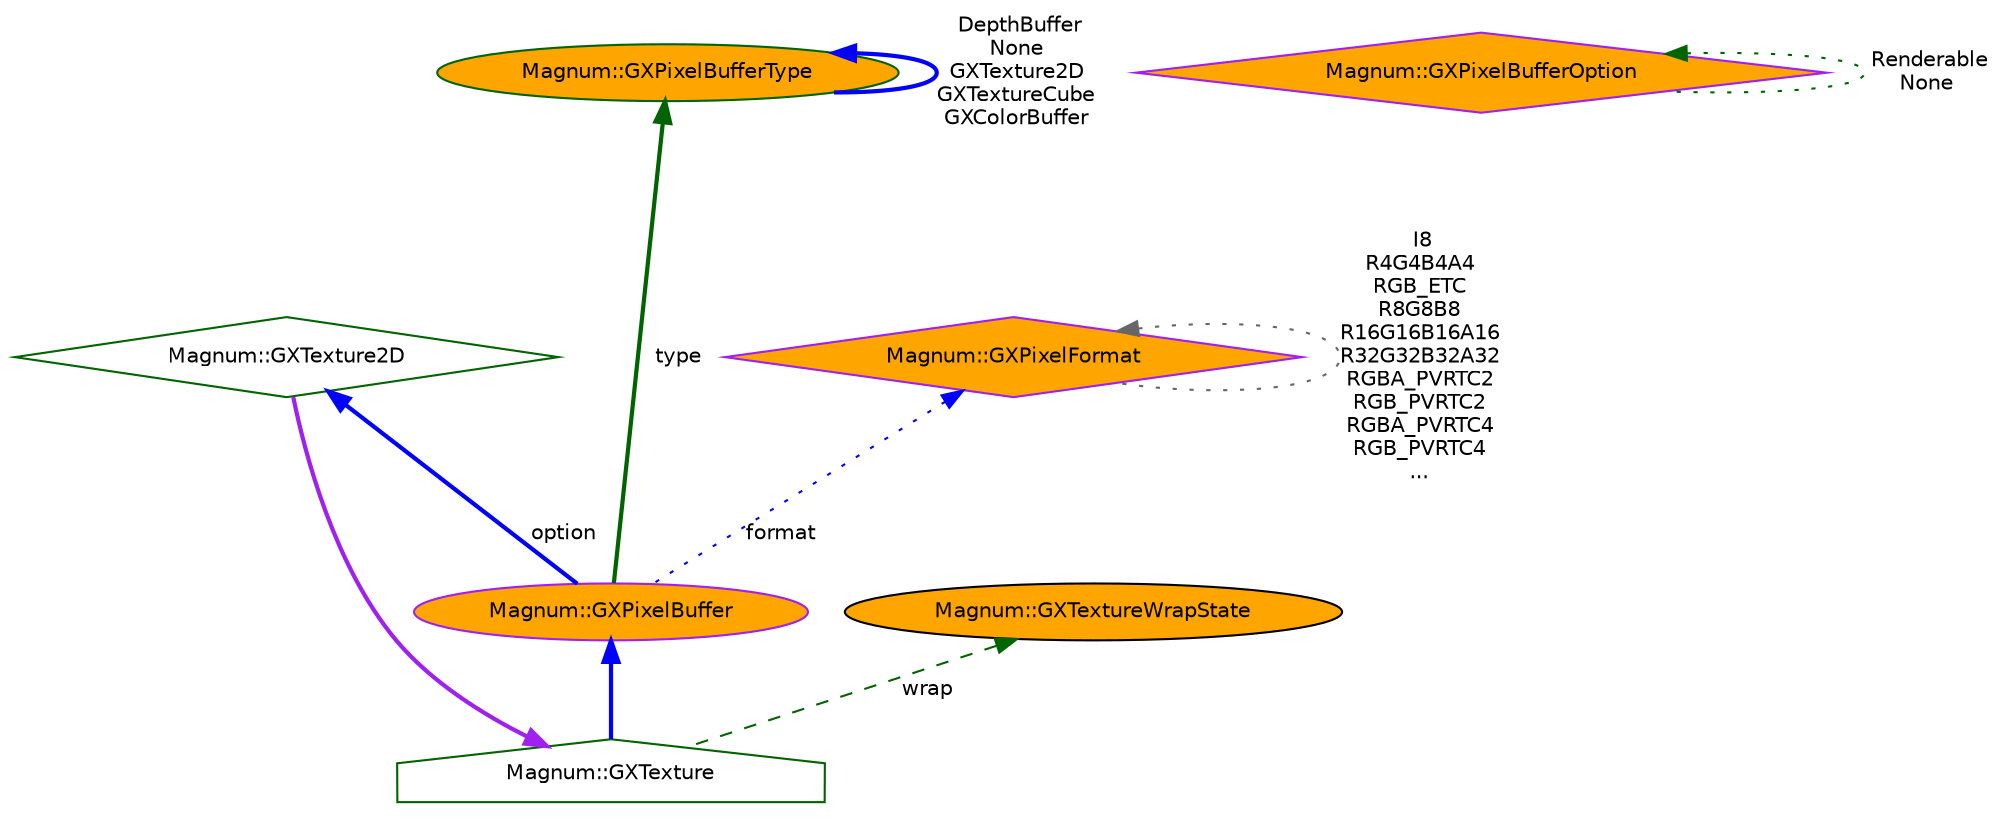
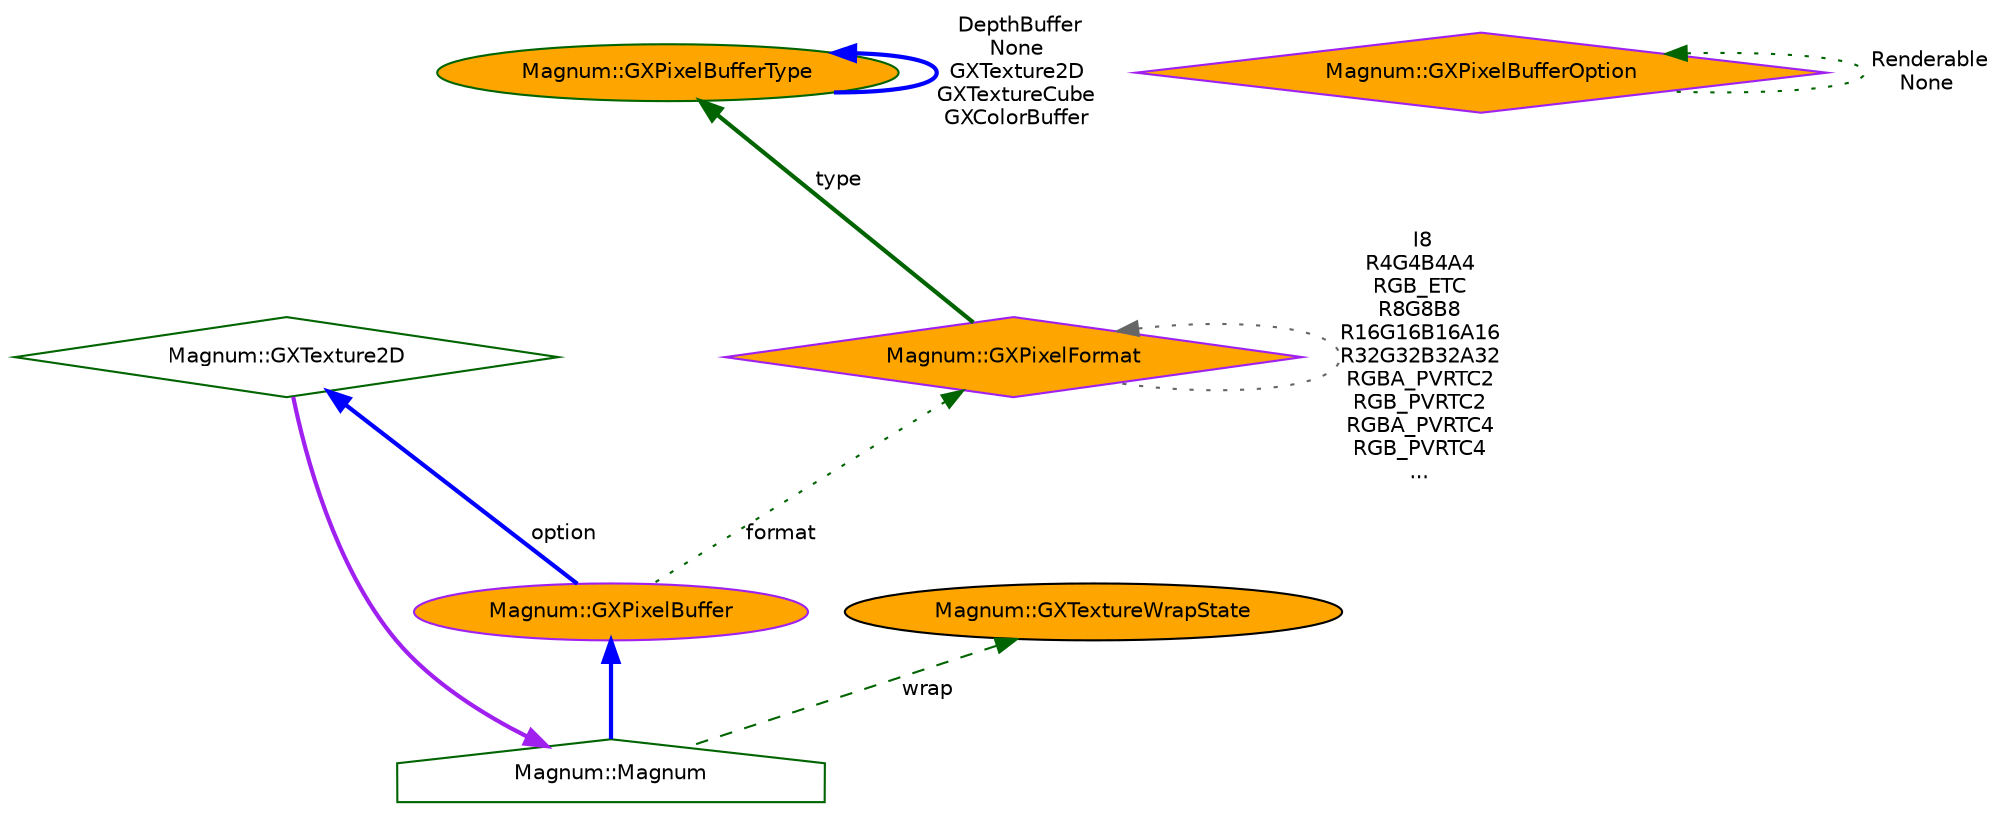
(638, 353) -> (845, 219)
(799, 493) -> (799, 493)
(611, 774) -> (611, 774)
